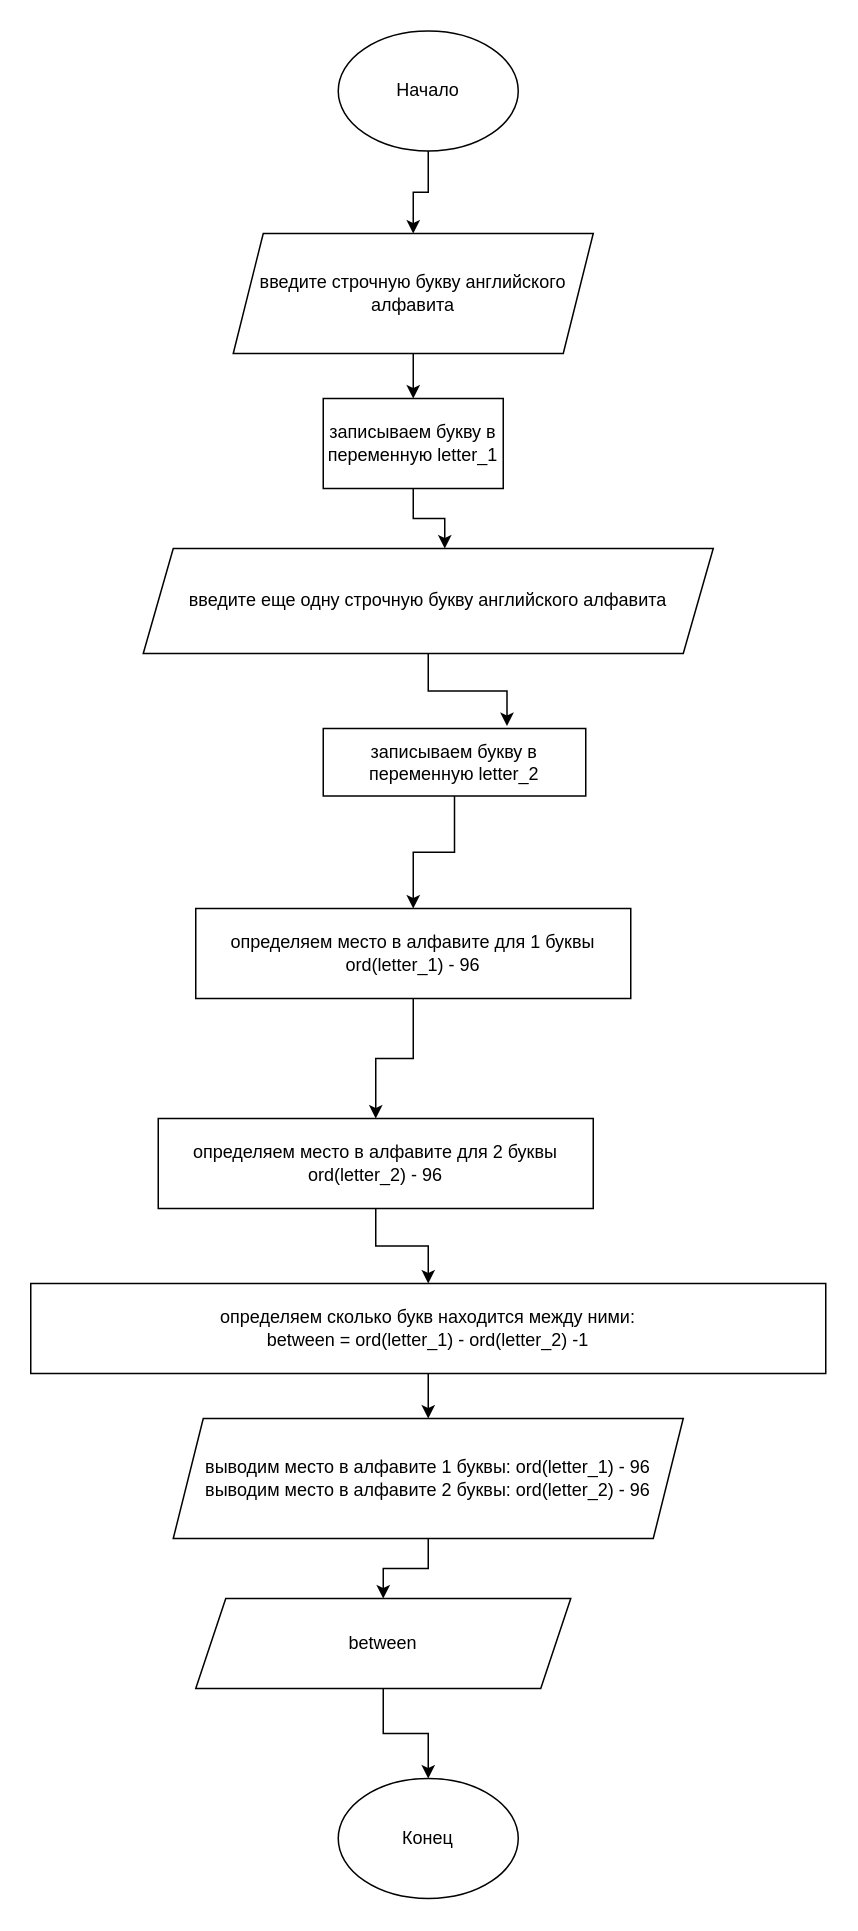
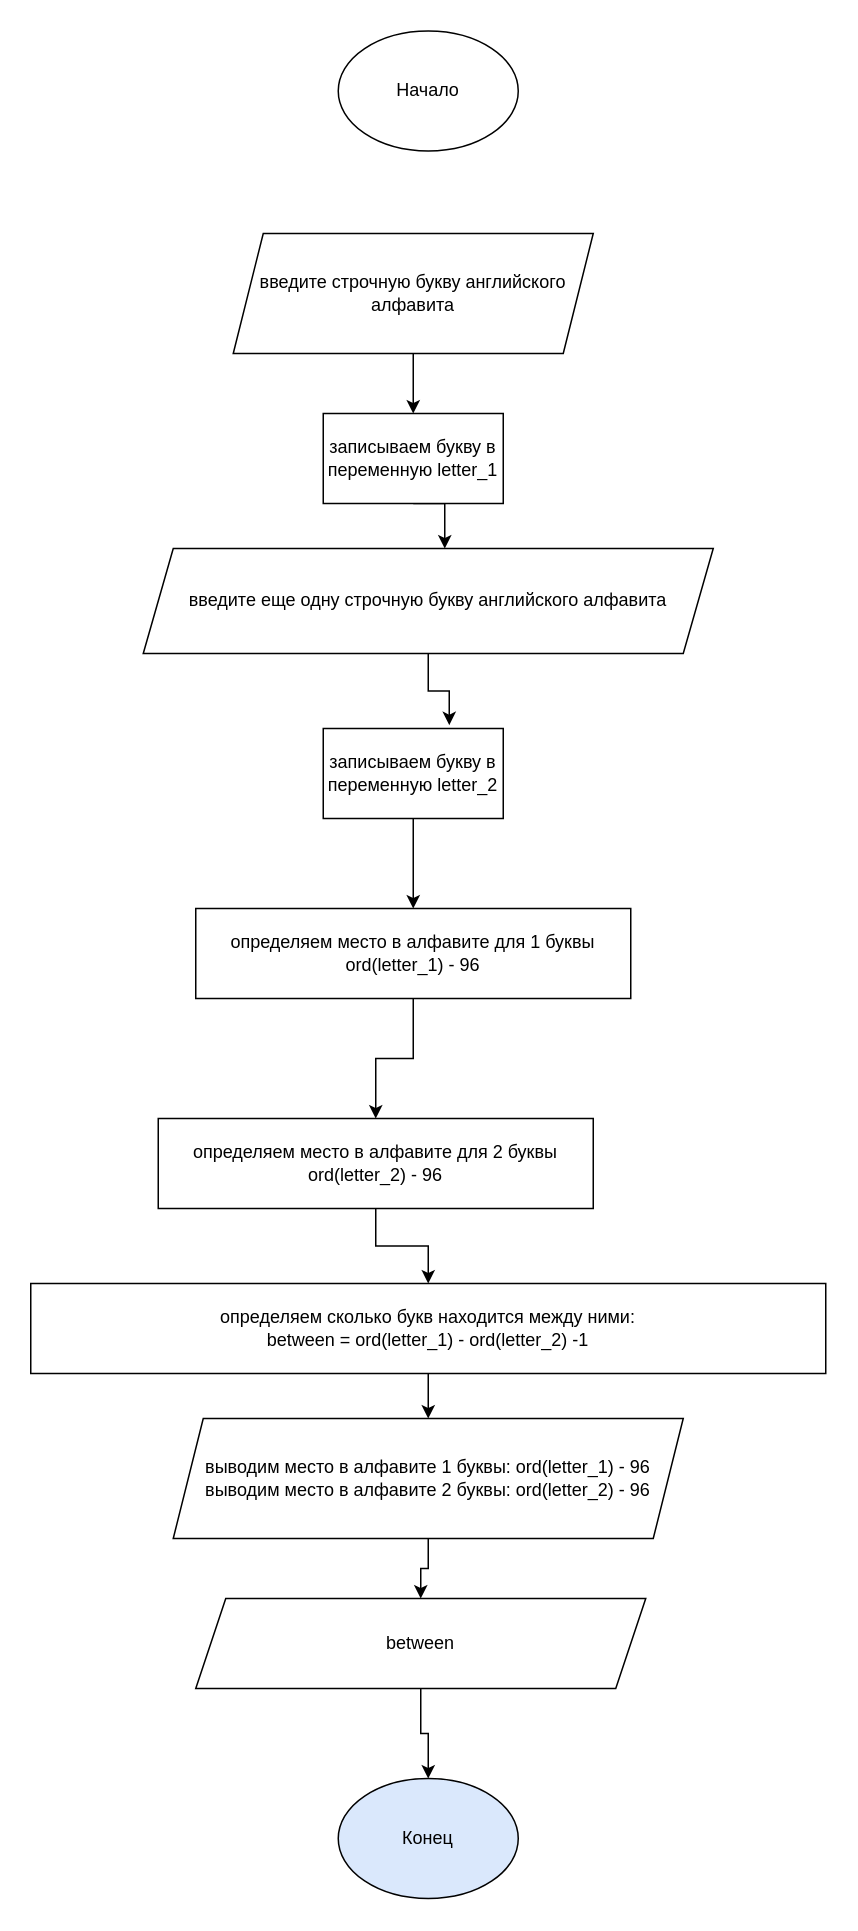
(426, 192) -> none
(413, 443) -> (413, 458)
(455, 762) -> (413, 773)
(383, 1643) -> (421, 1643)
(428, 1838) -> (428, 1838)
